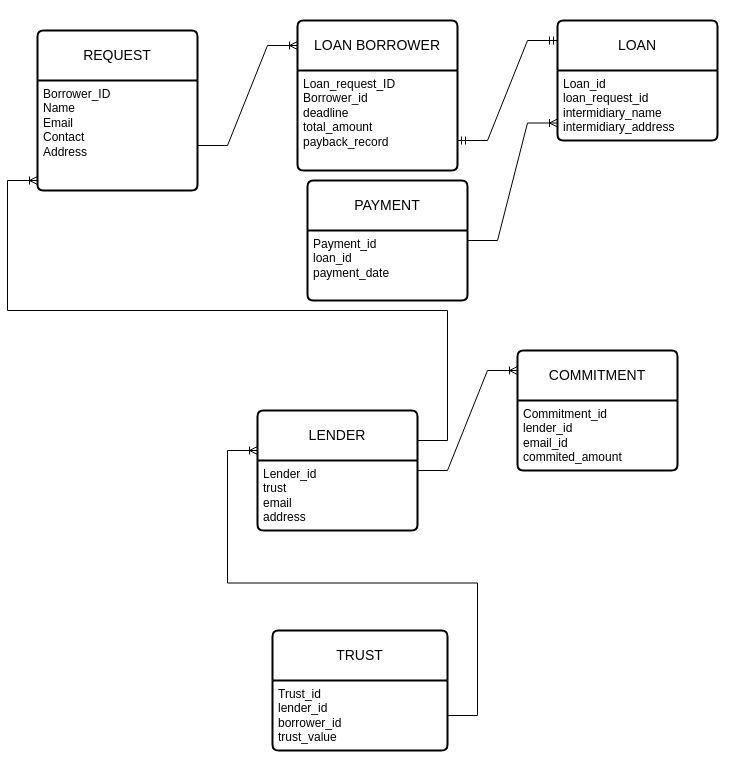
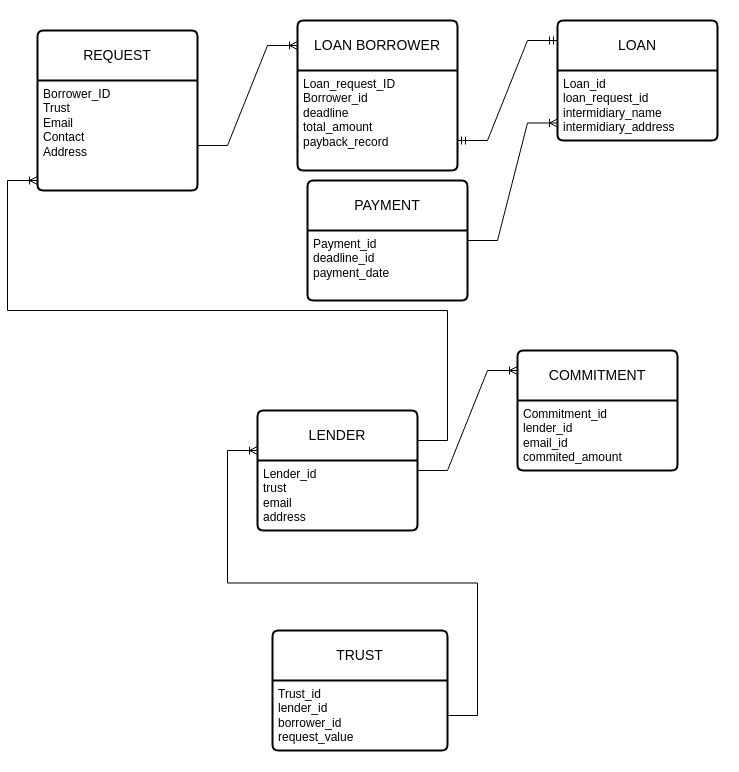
(80, 124) -> (80, 124)
(354, 259) -> (354, 259)
(314, 716) -> (321, 716)
